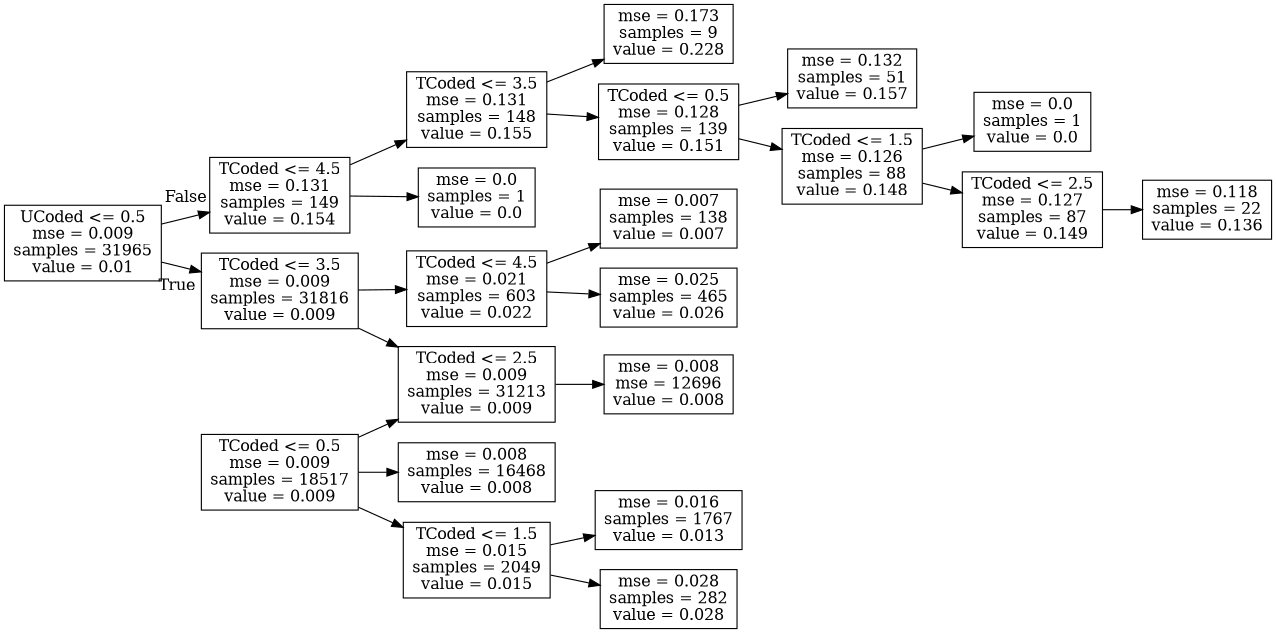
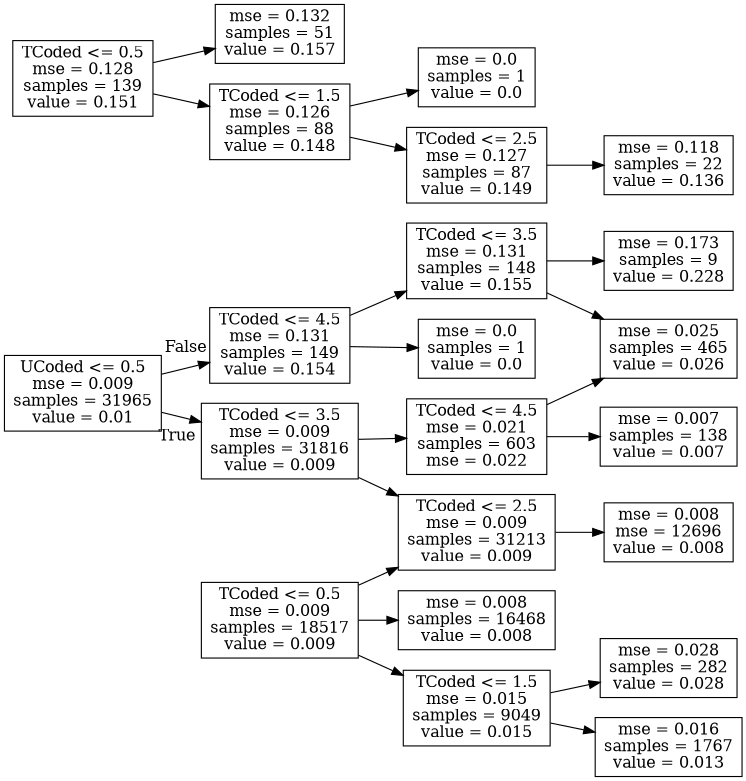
(567, 115) -> (570, 304)
(477, 289) -> (477, 437)
(477, 560) -> (477, 708)
